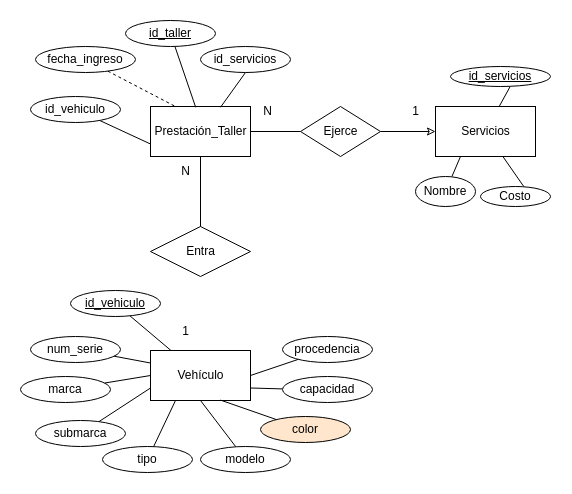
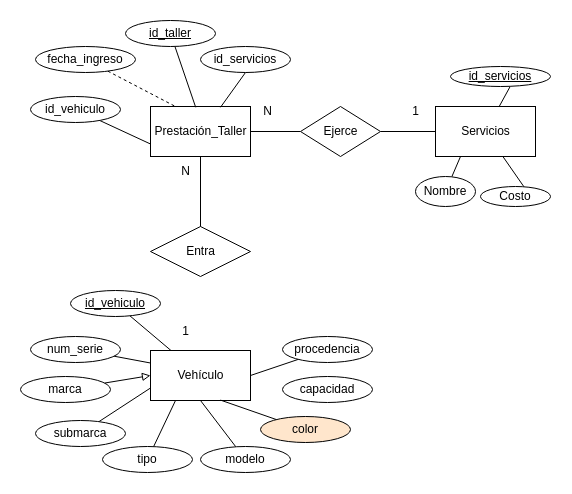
(427, 132) -> (430, 132)
(144, 377) -> (141, 377)
(267, 388) -> none
